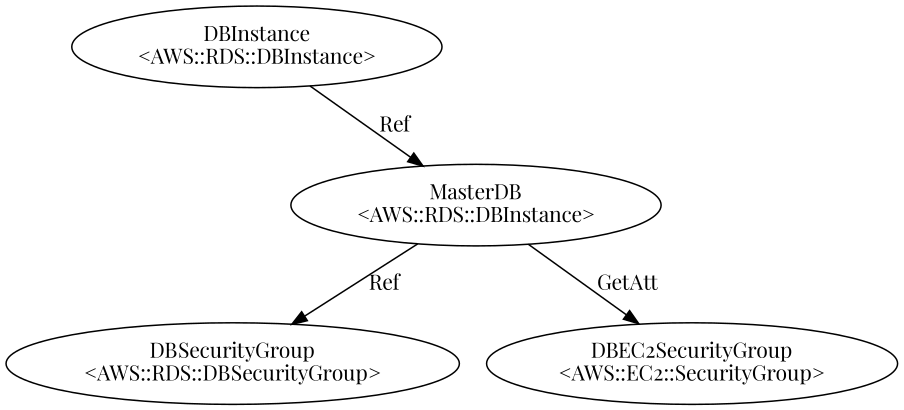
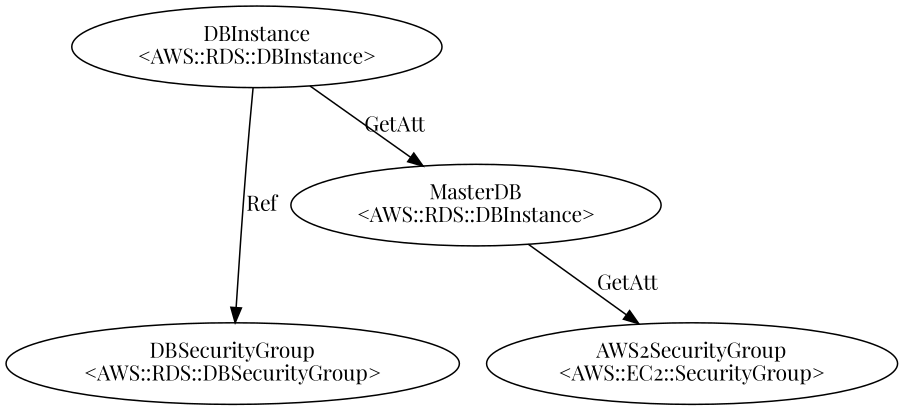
(395, 126) -> (395, 126)
(361, 280) -> (244, 197)
(692, 364) -> (692, 364)
